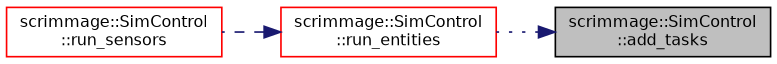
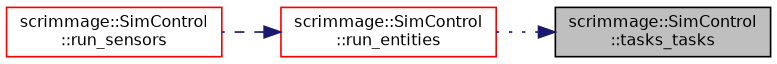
(663, 32) -> (663, 32)
